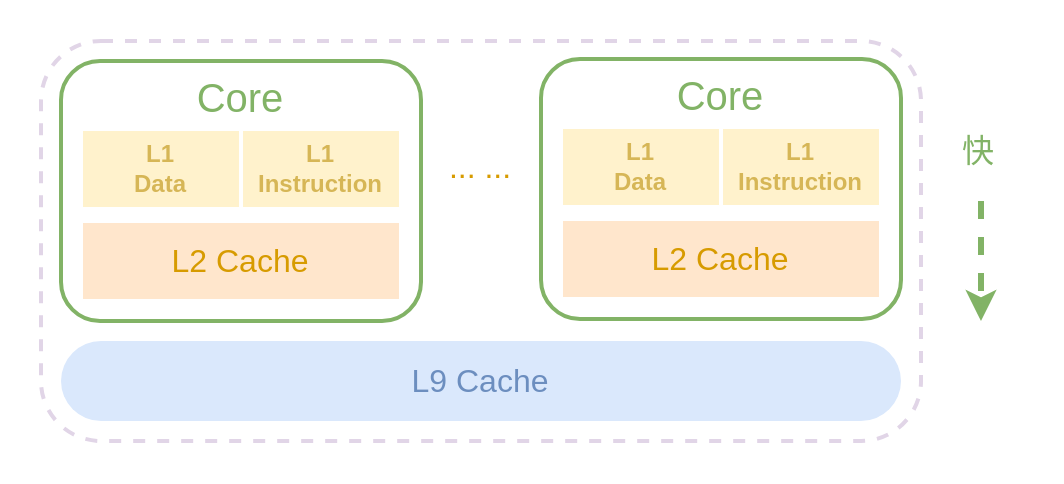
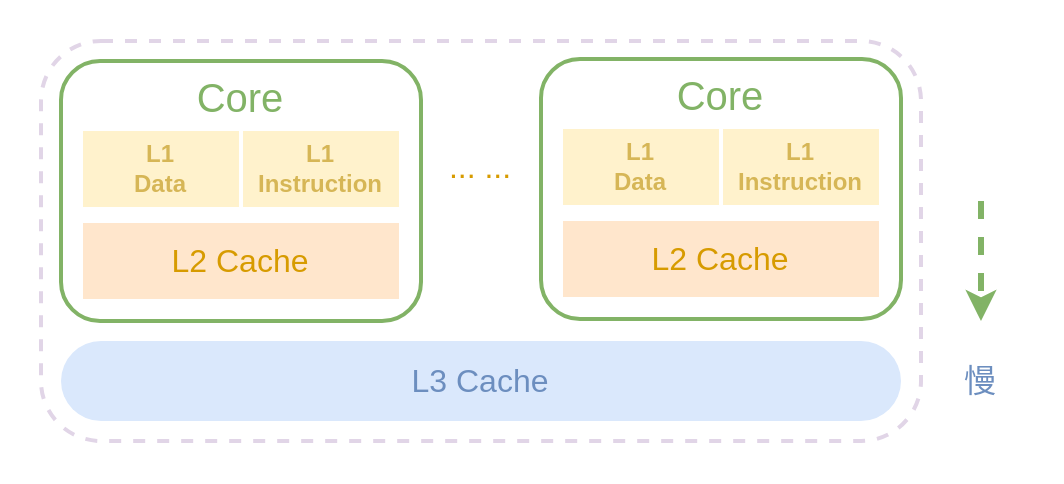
(989, 147) -> none
none -> (991, 377)
(481, 381) -> (481, 381)
